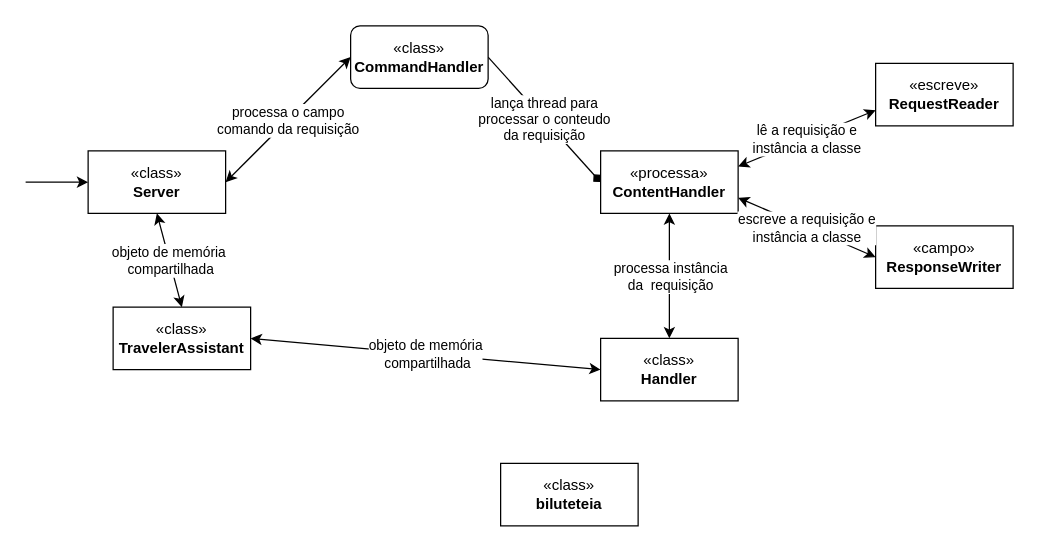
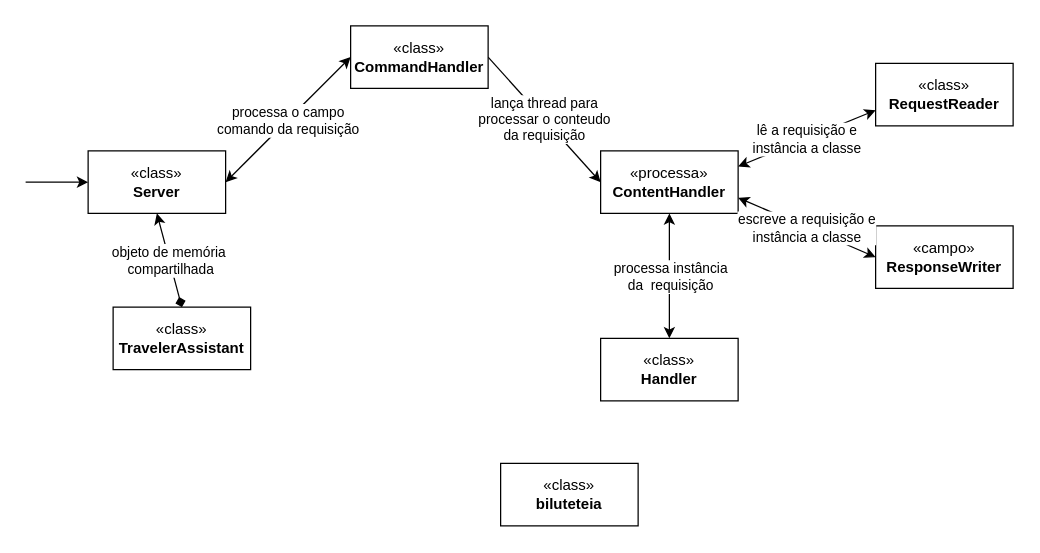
(419, 57) -> (419, 57)
(944, 94) -> (944, 94)
(594, 174) -> (594, 174)
(179, 297) -> (179, 296)
(329, 345) -> none
